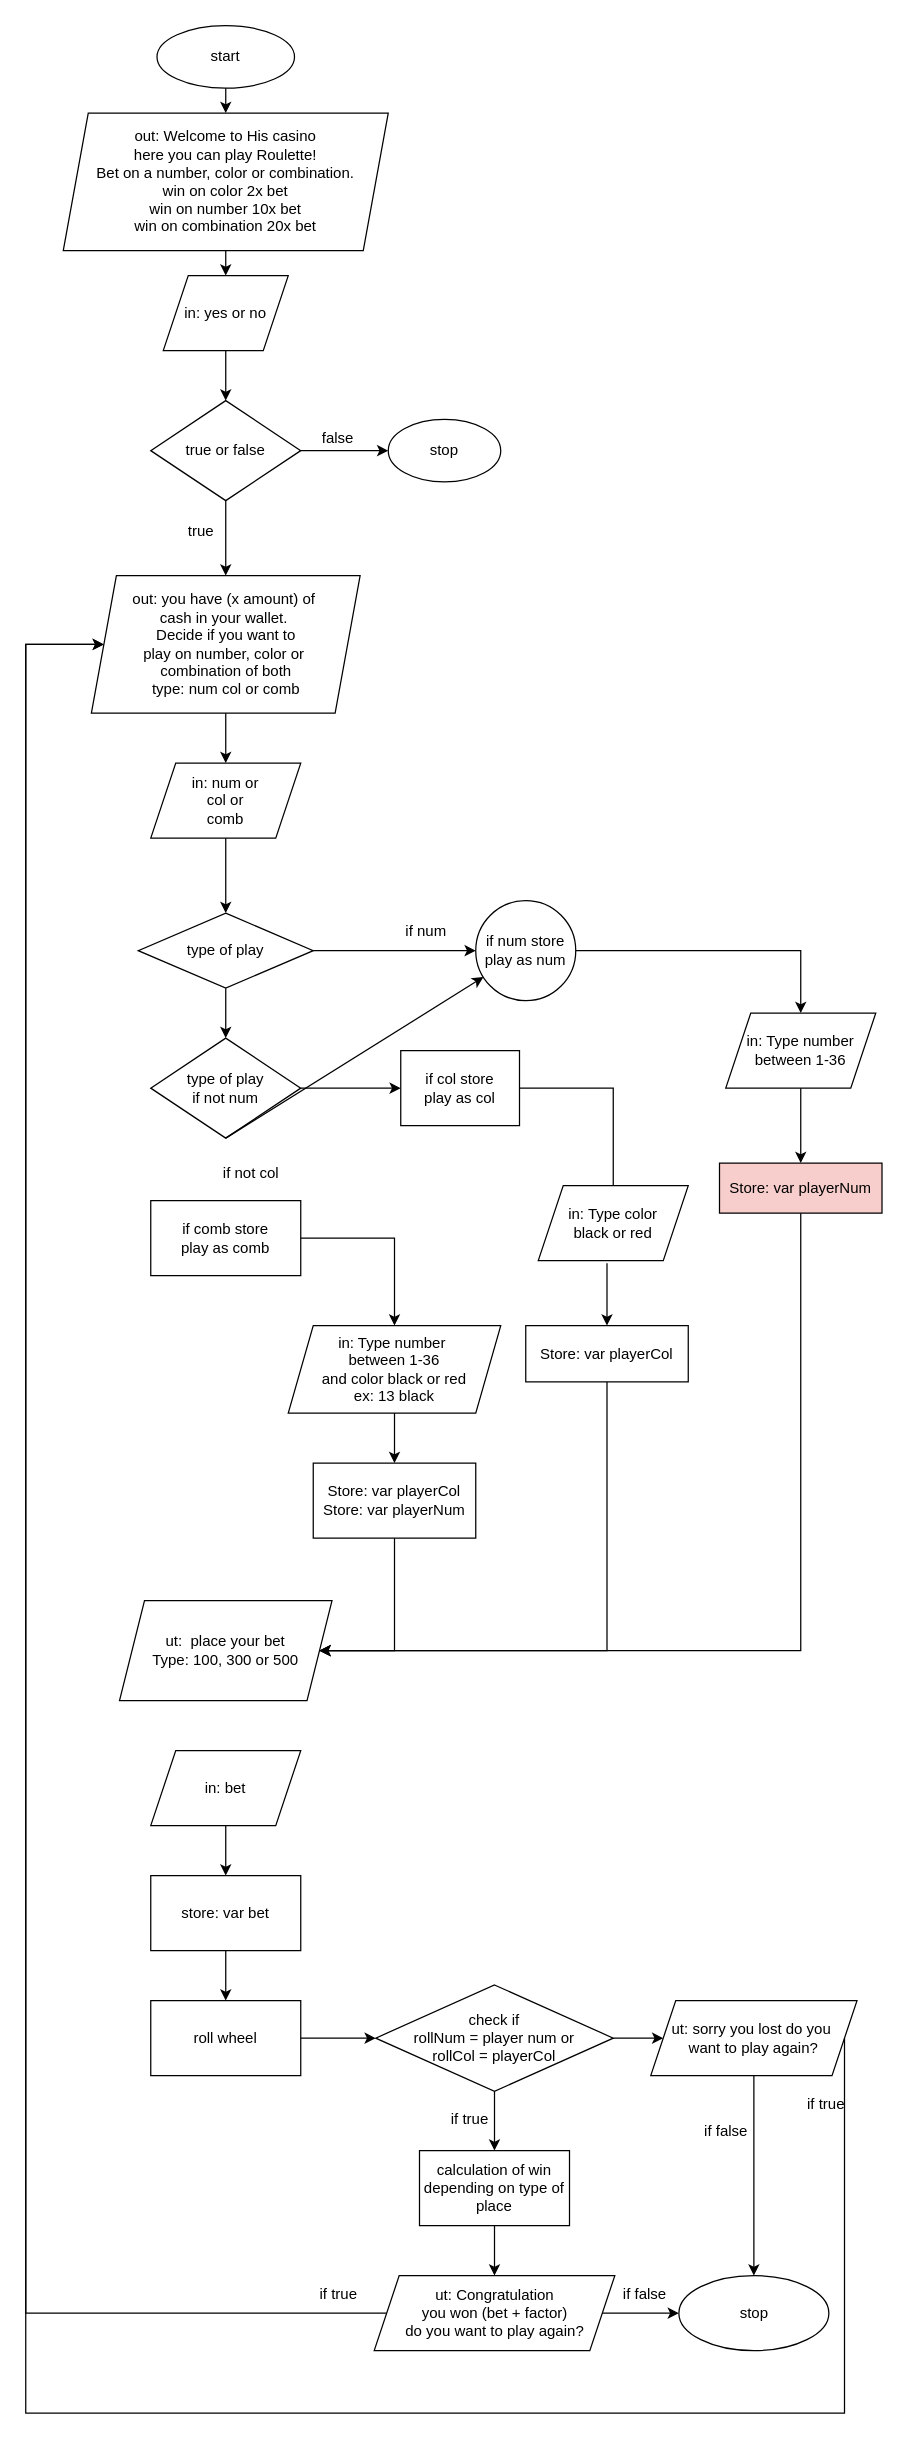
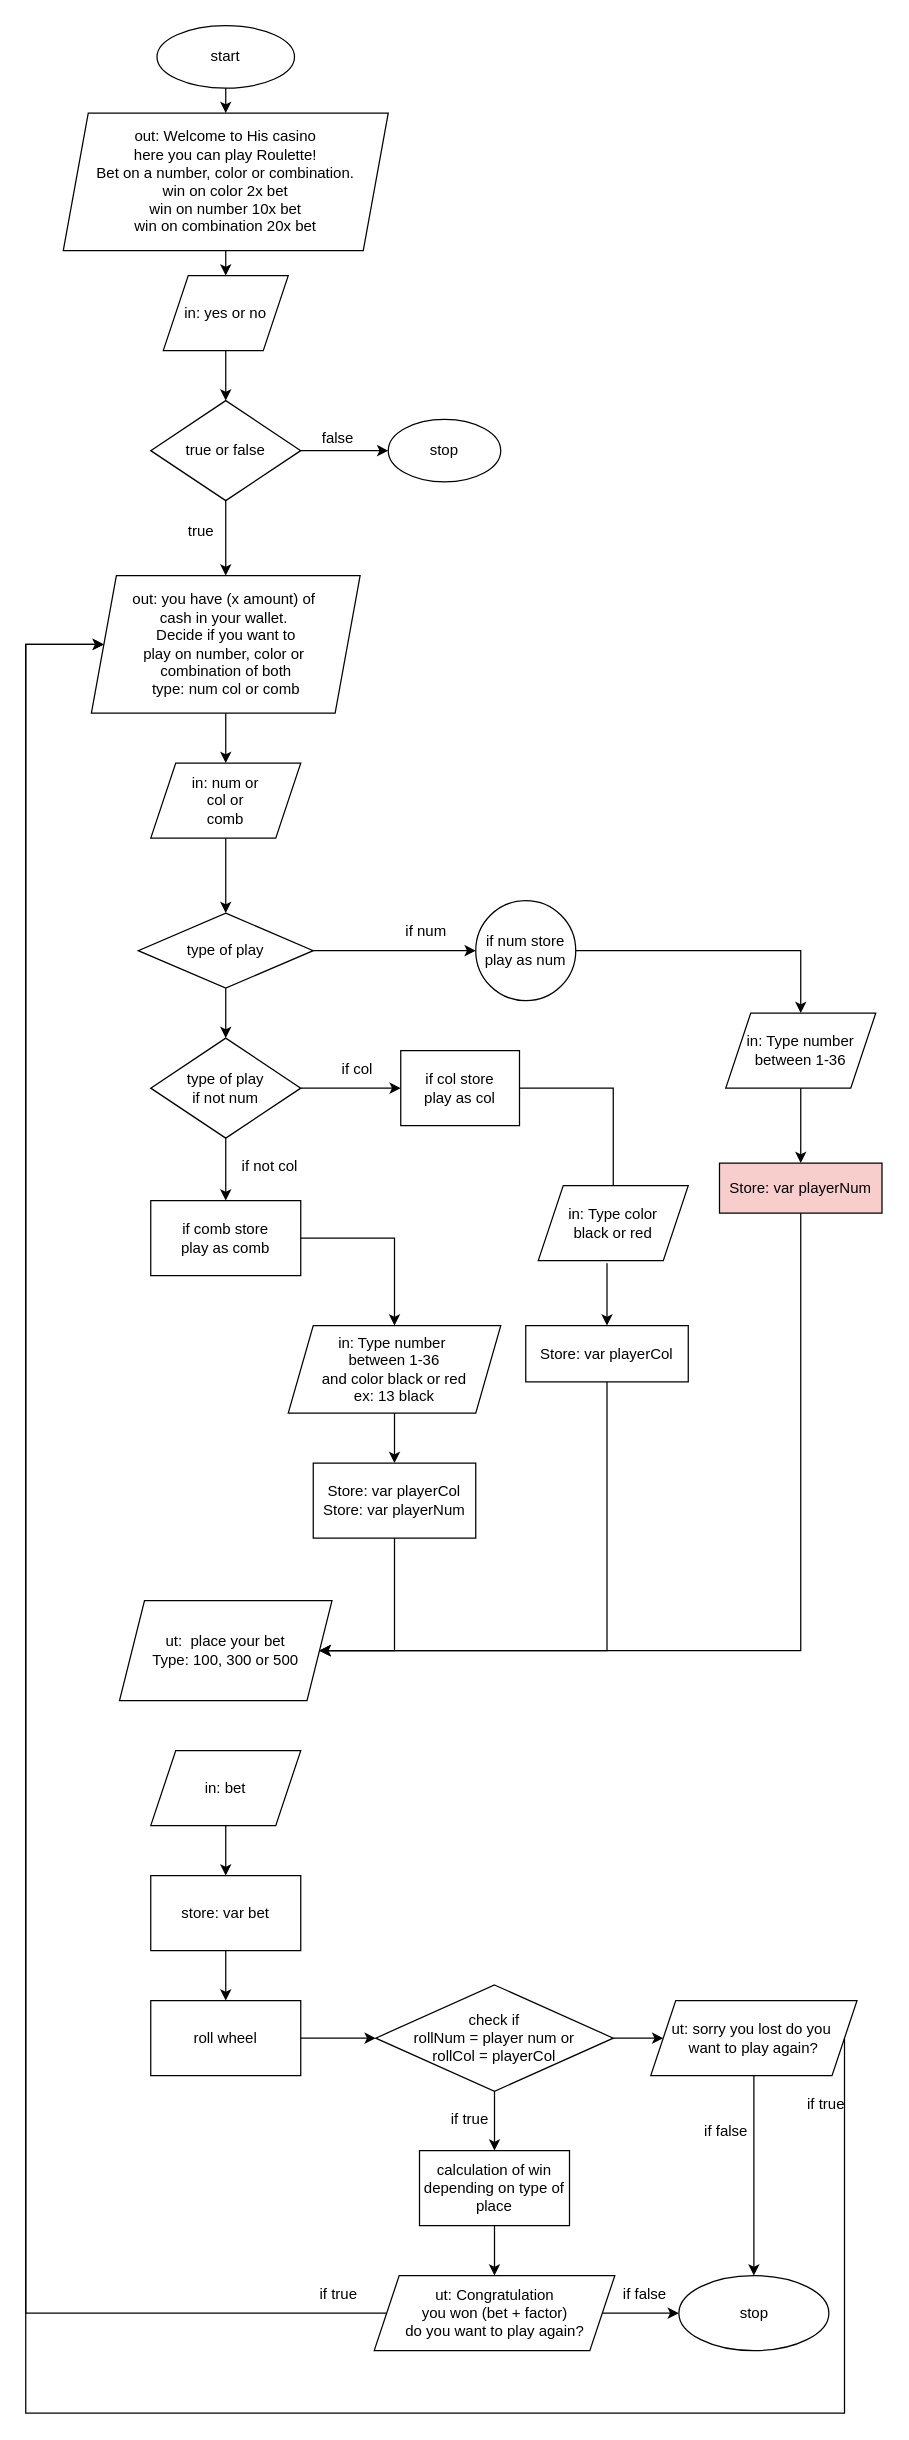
(392, 1034) -> (226, 1165)
none -> (357, 1069)
(251, 1173) -> (269, 1167)
